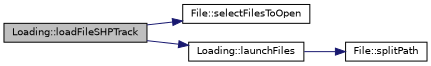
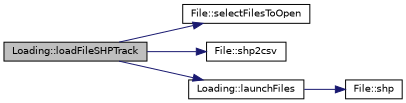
none -> (246, 52)
(386, 52) -> (374, 89)
